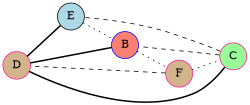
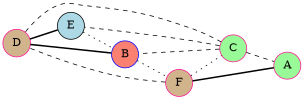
none -> (287, 66)
(130, 101) -> (121, 10)
